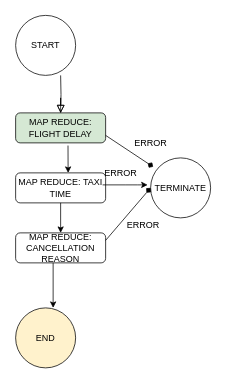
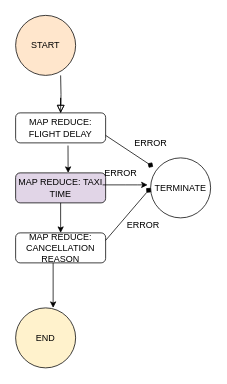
(45, 45) -> (45, 45)
(60, 128) -> (60, 128)
(60, 188) -> (60, 188)
